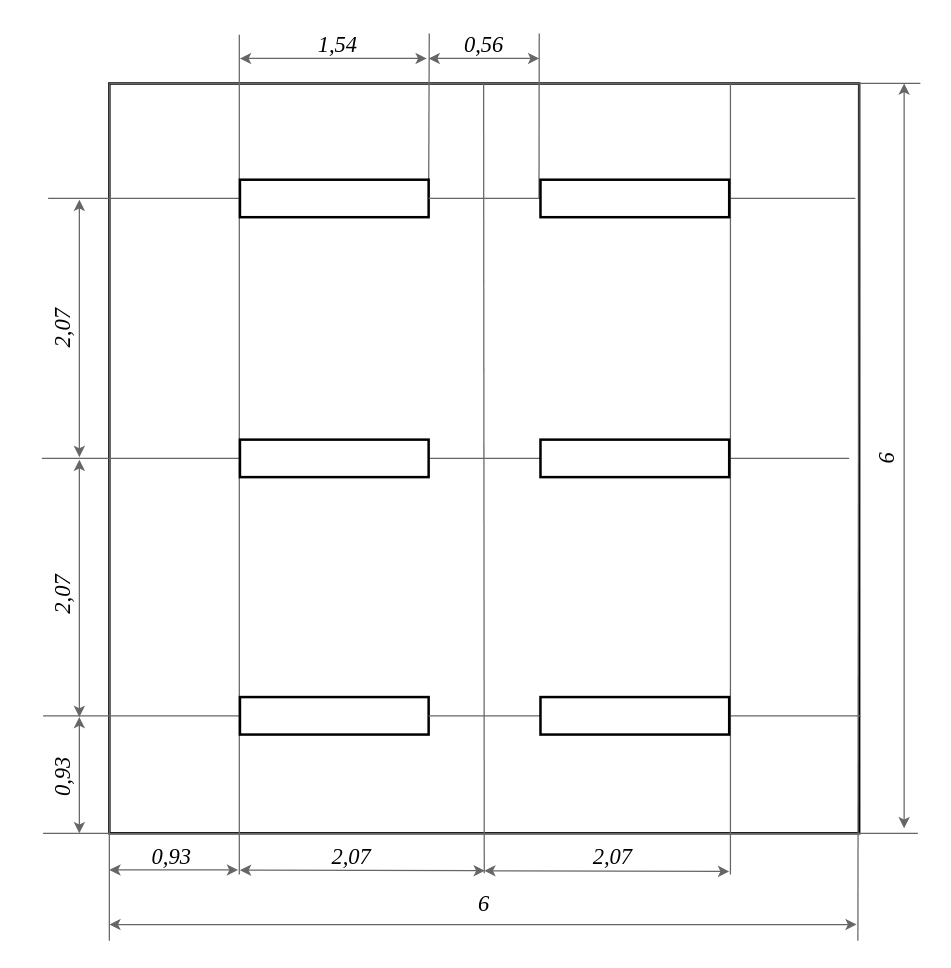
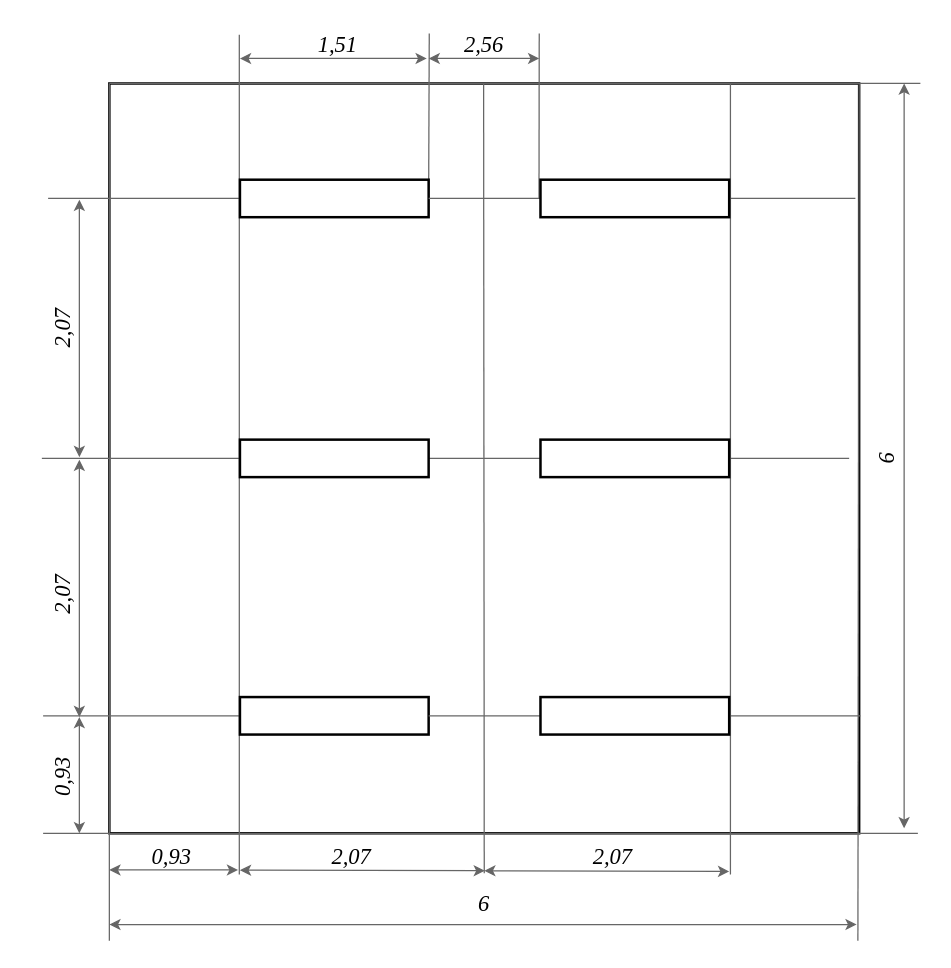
(338, 44) -> (338, 44)
(484, 44) -> (484, 44)
